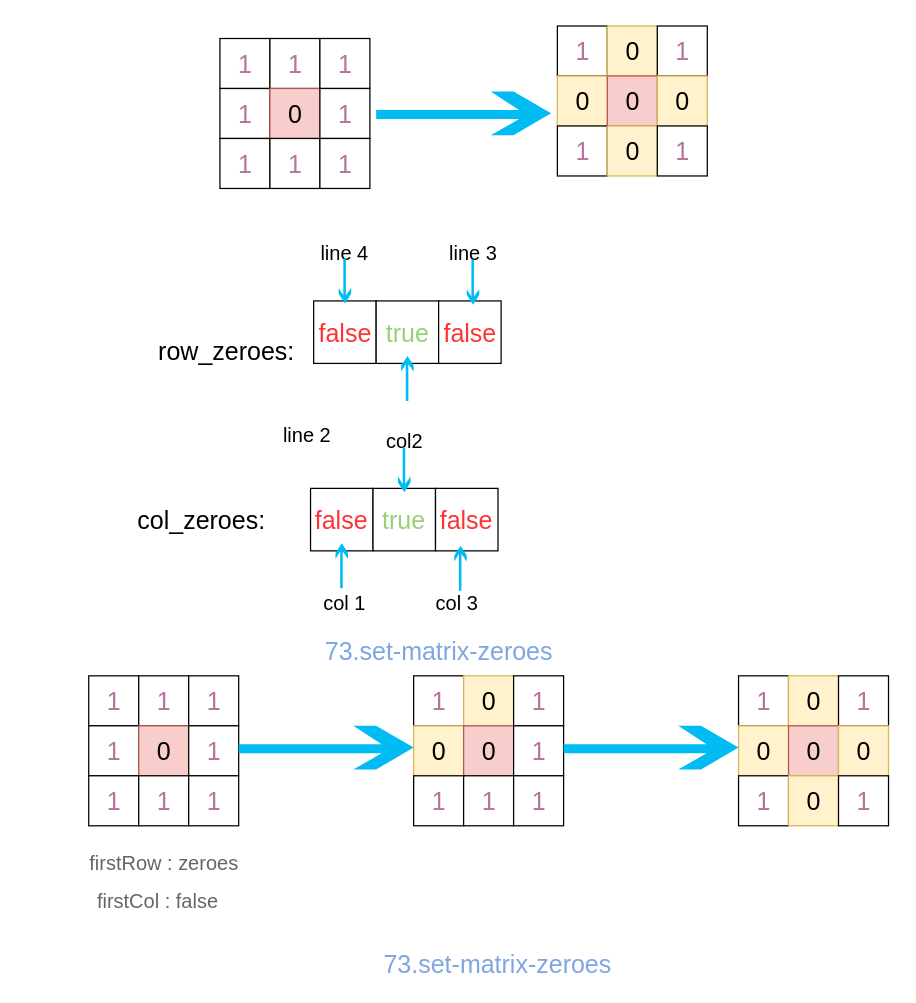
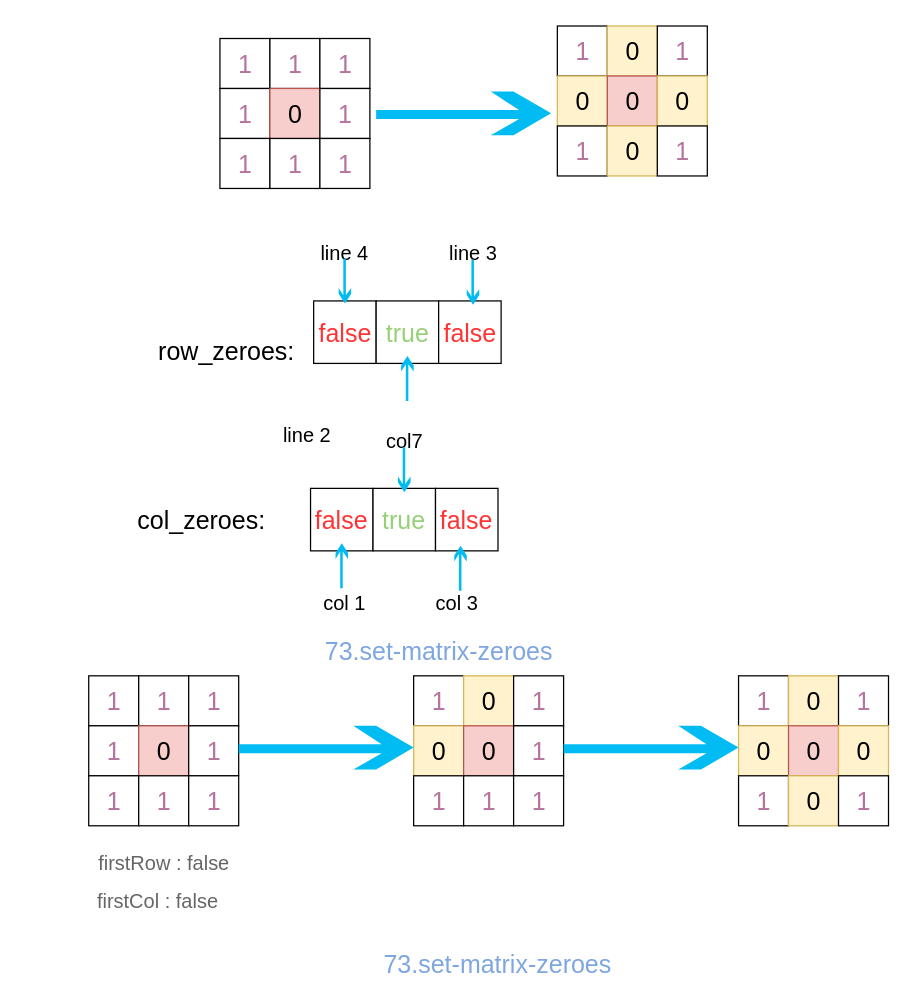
(405, 438) -> (405, 438)
(164, 863) -> (164, 863)
